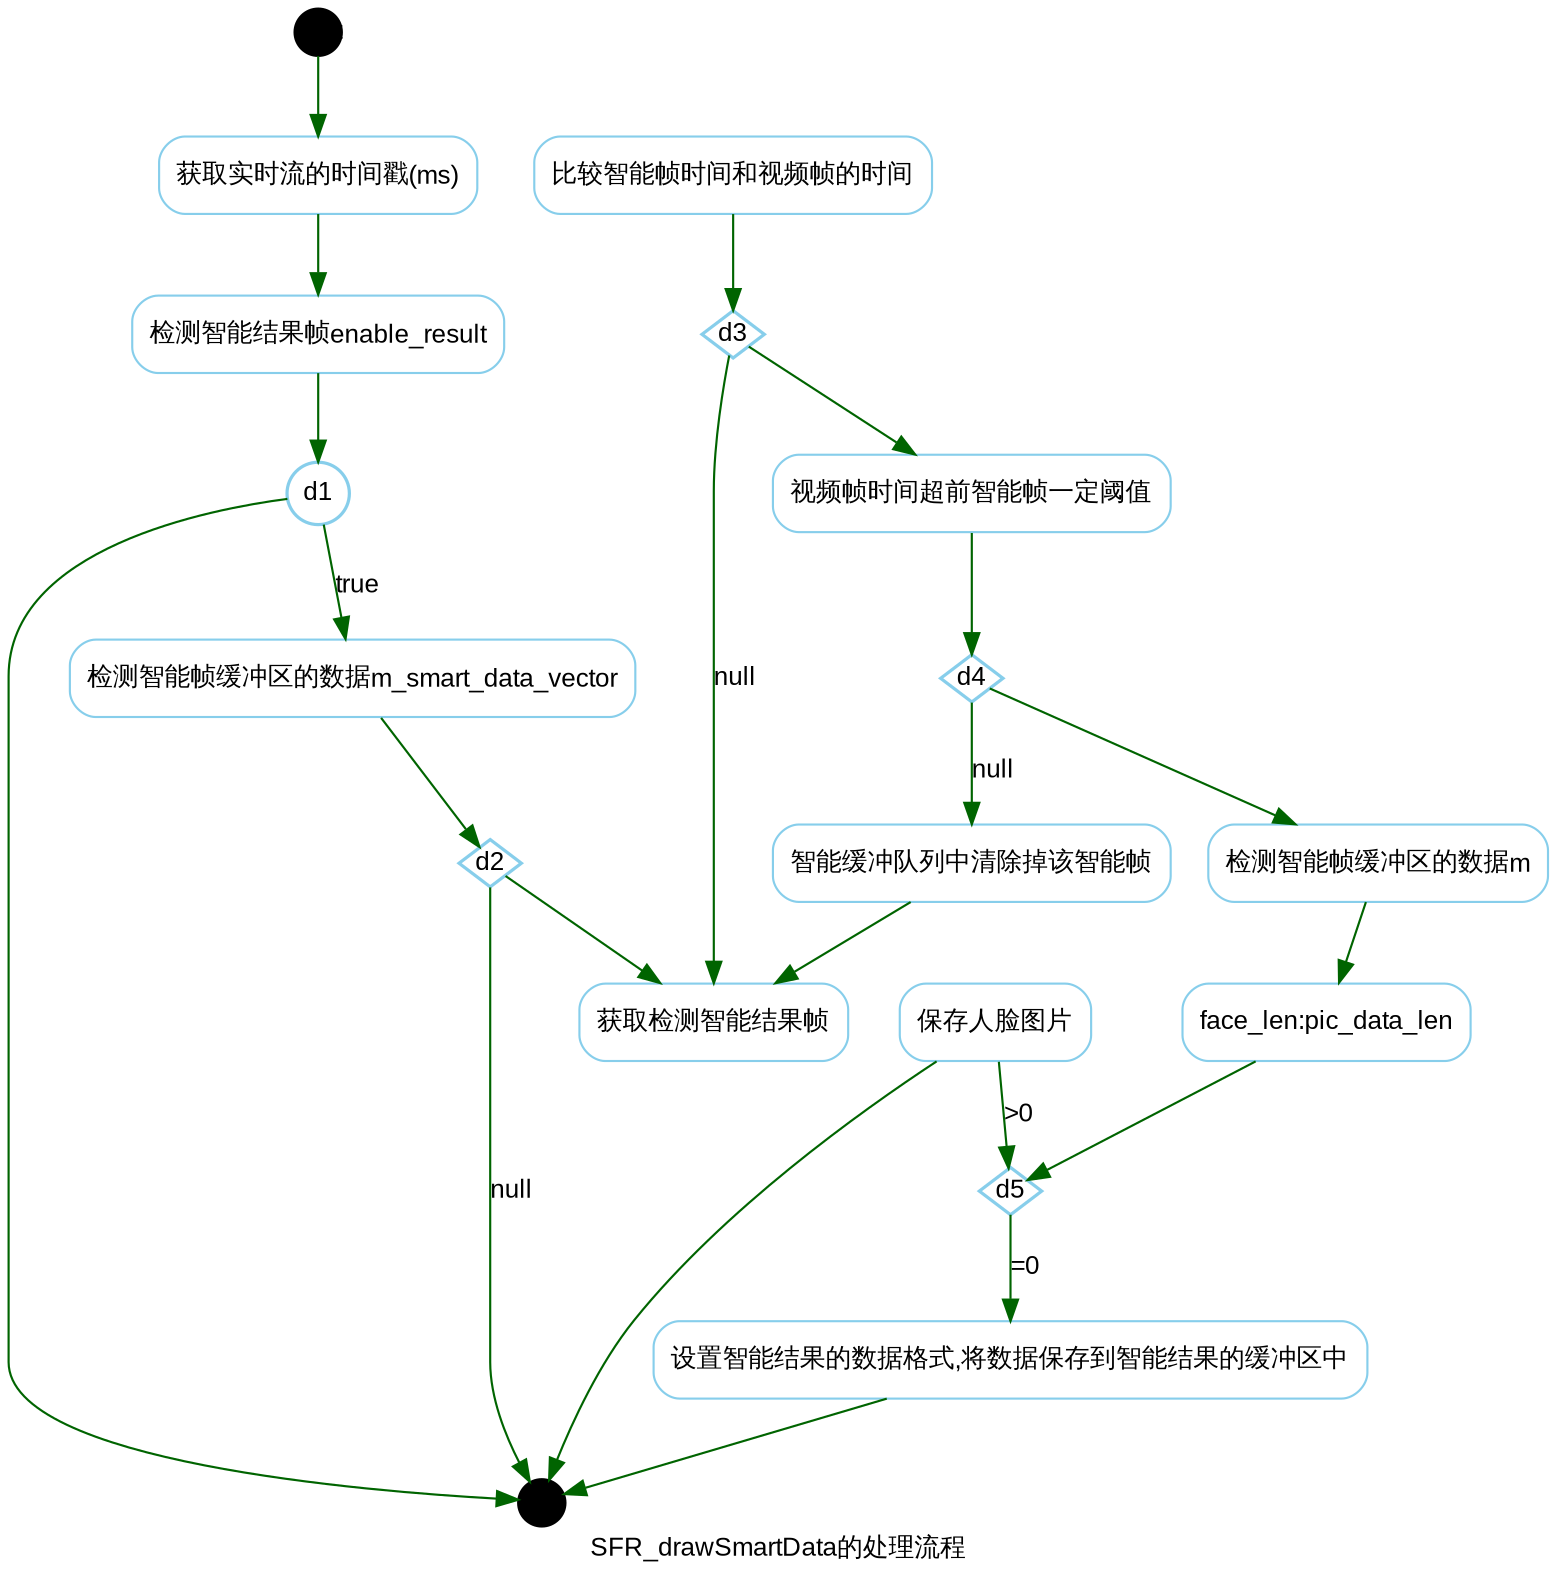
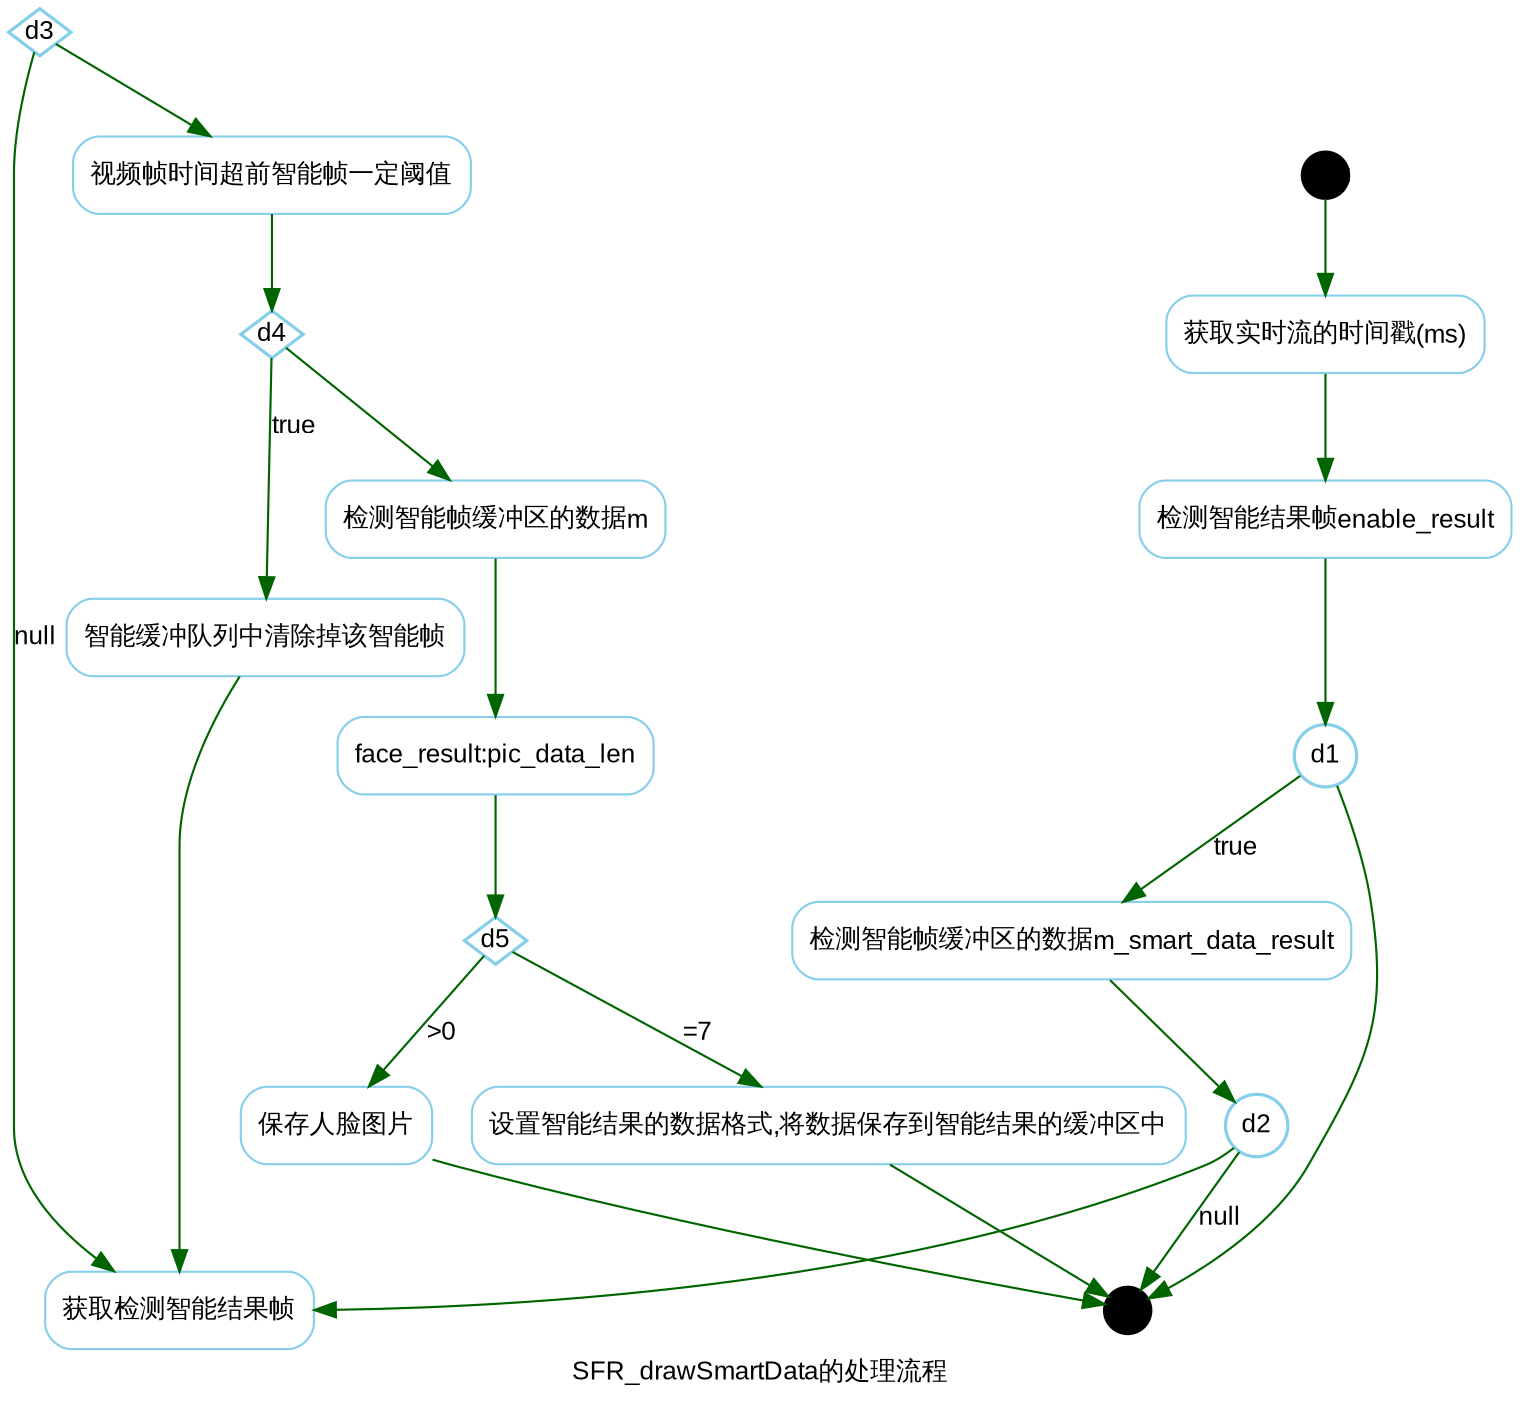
(733, 175) -> none
(353, 678) -> (1072, 941)
(993, 771) -> (295, 427)
(490, 863) -> (1257, 1126)
(1327, 1022) -> (496, 756)
(1003, 1104) -> (434, 1013)
(1026, 1267) -> (698, 1033)
